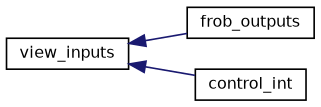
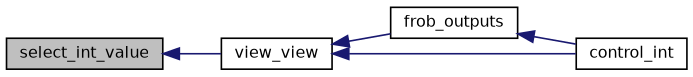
none -> (555, 40)
(68, 54) -> (277, 54)
none -> (85, 54)
